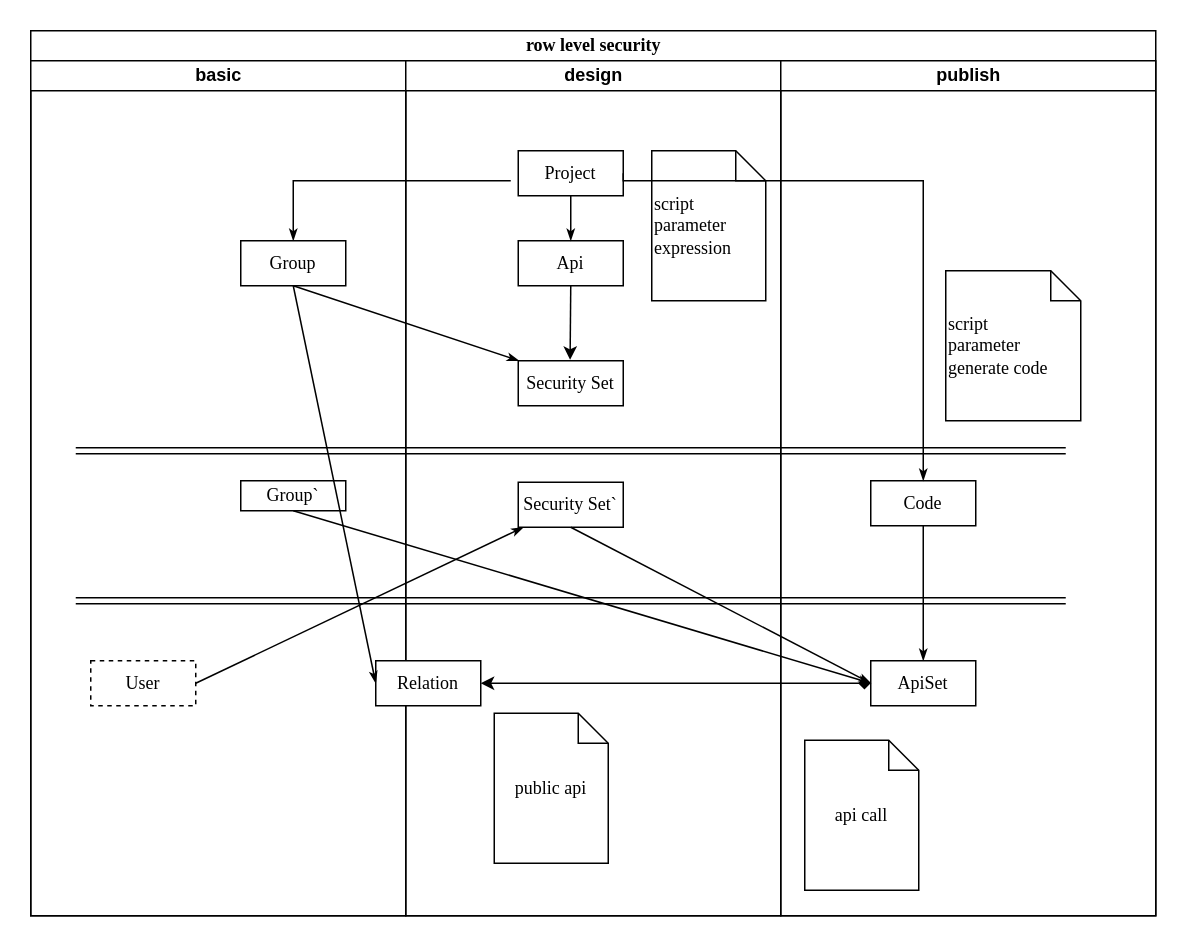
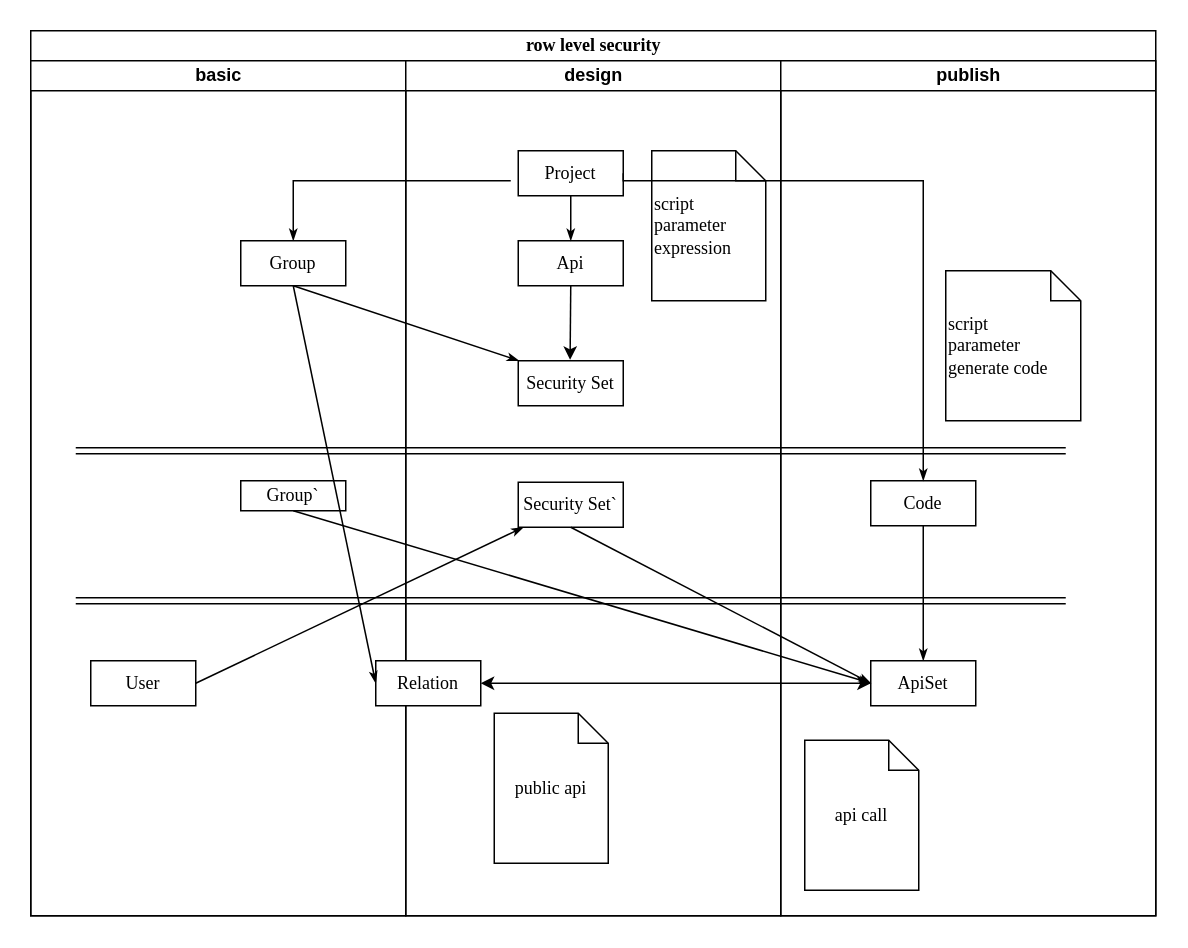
(143, 683) -> (143, 683)
(858, 683) -> (859, 683)
